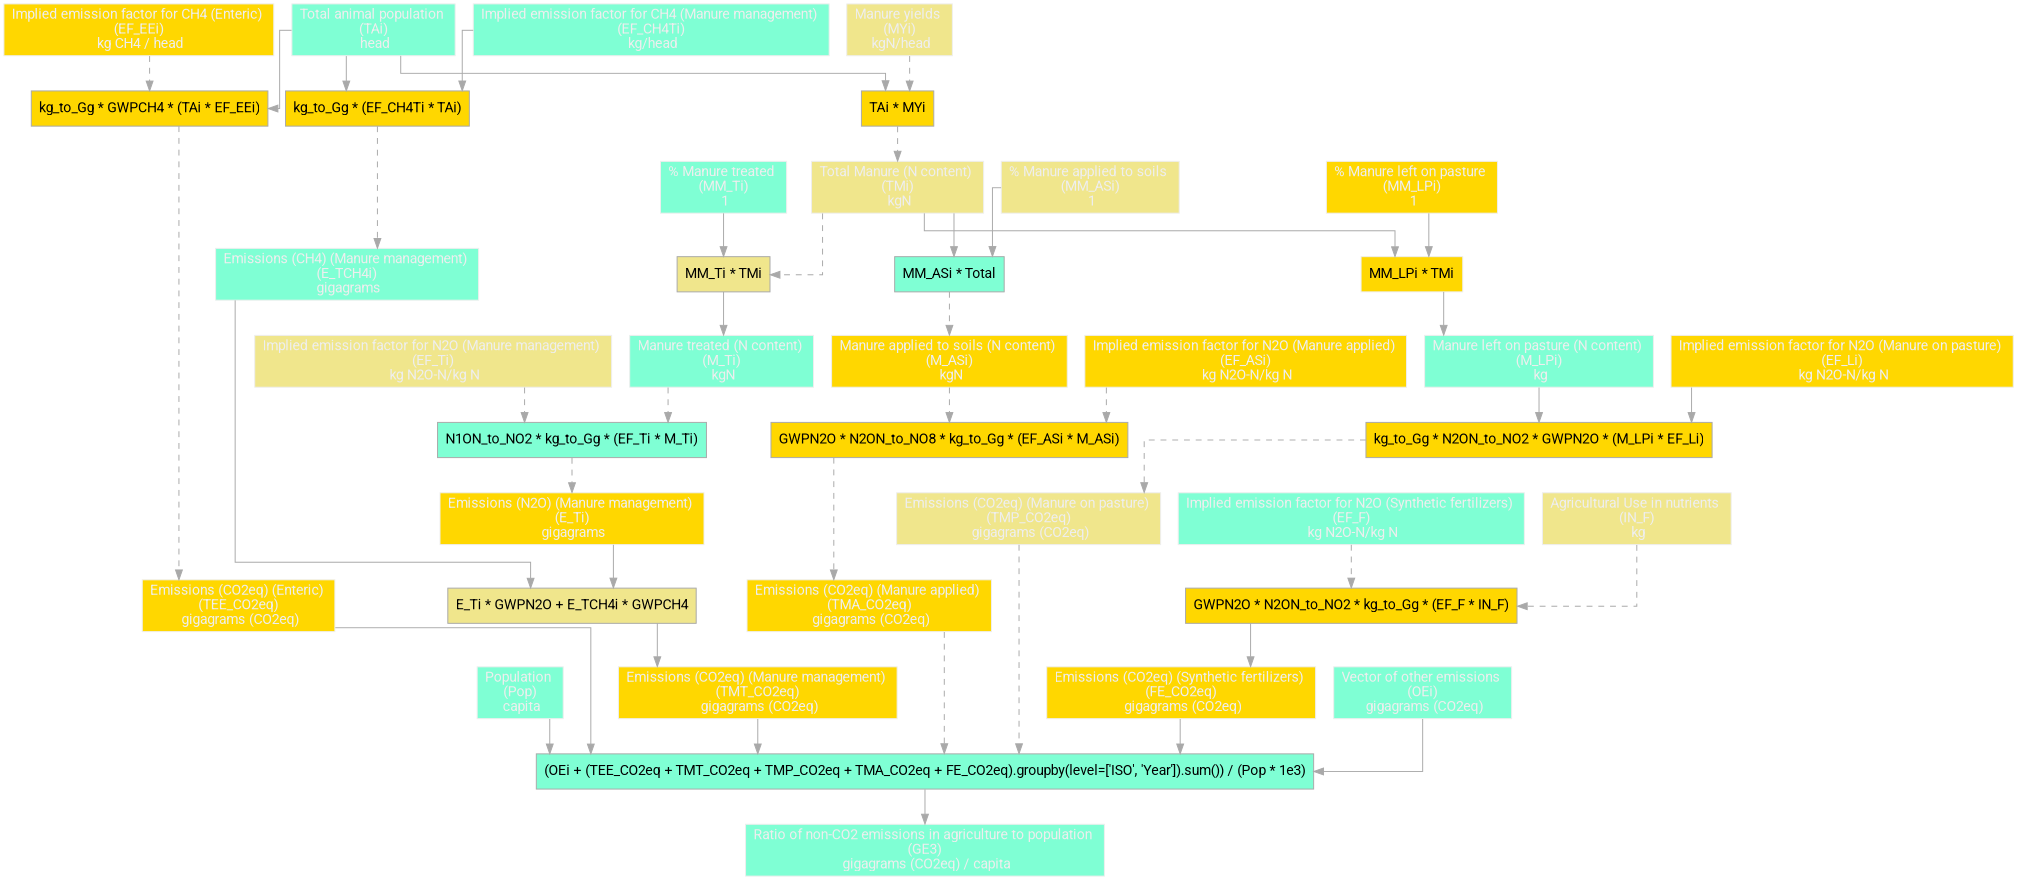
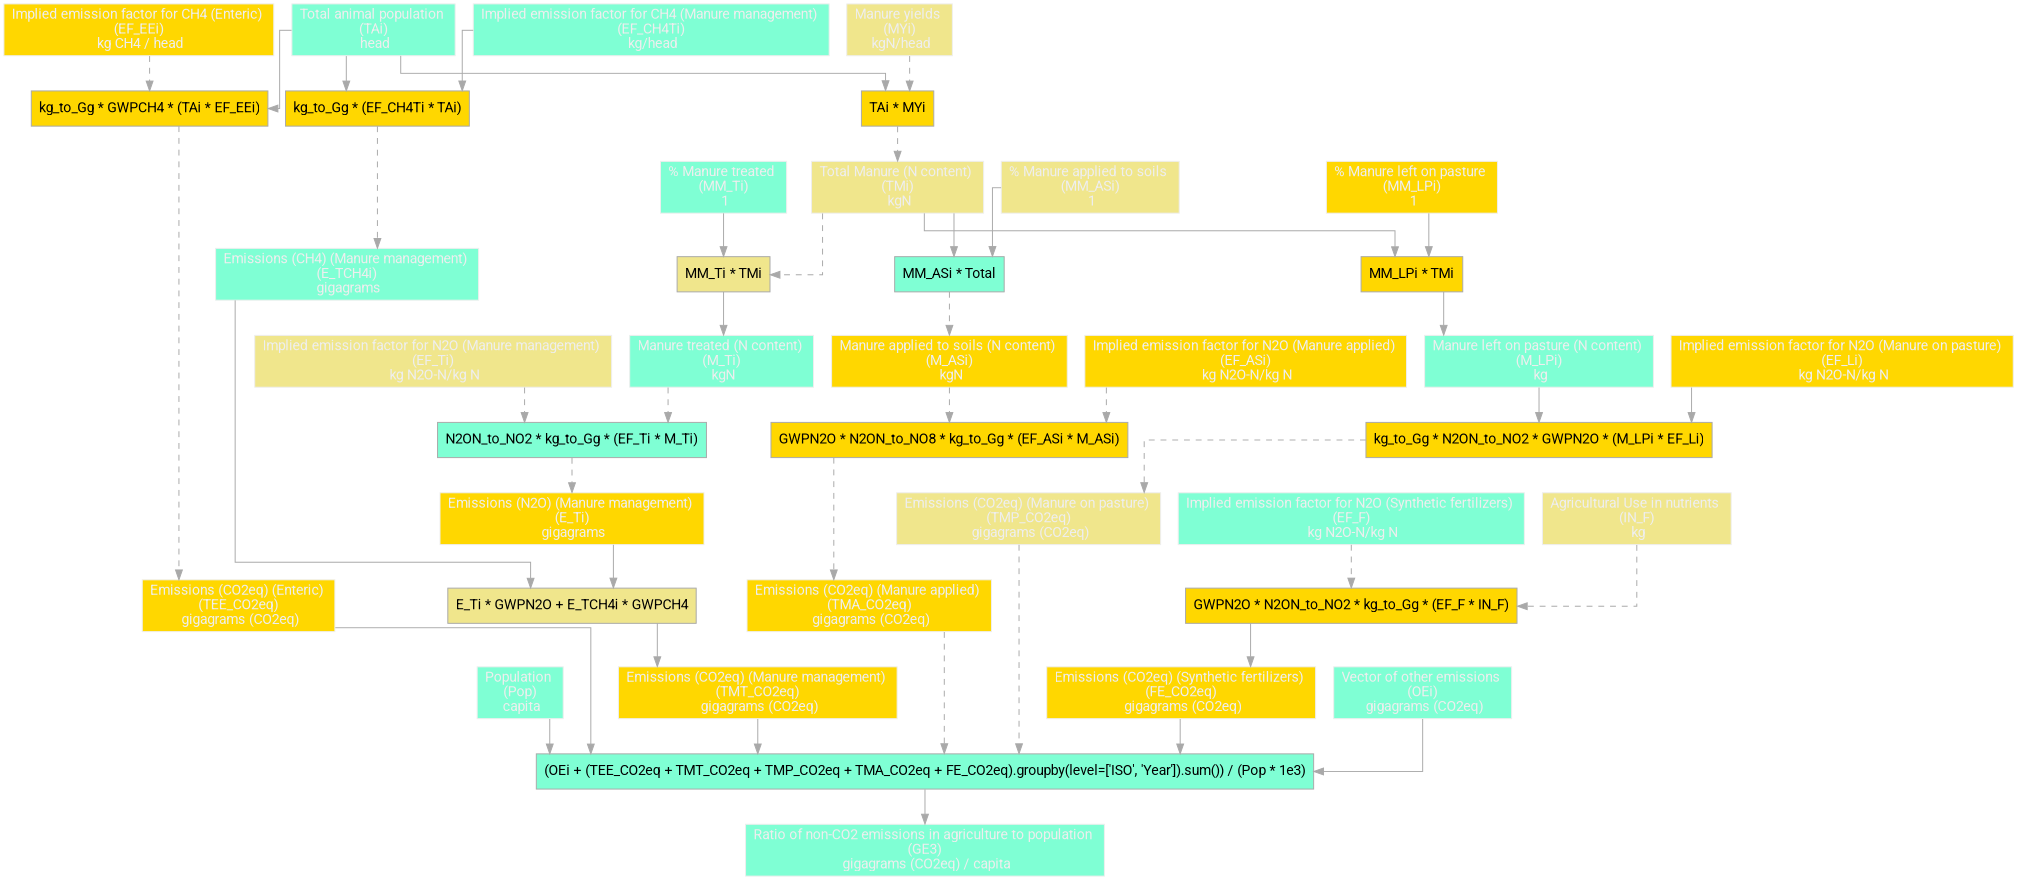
(1412, 274) -> (1412, 274)
(572, 440) -> (572, 440)
